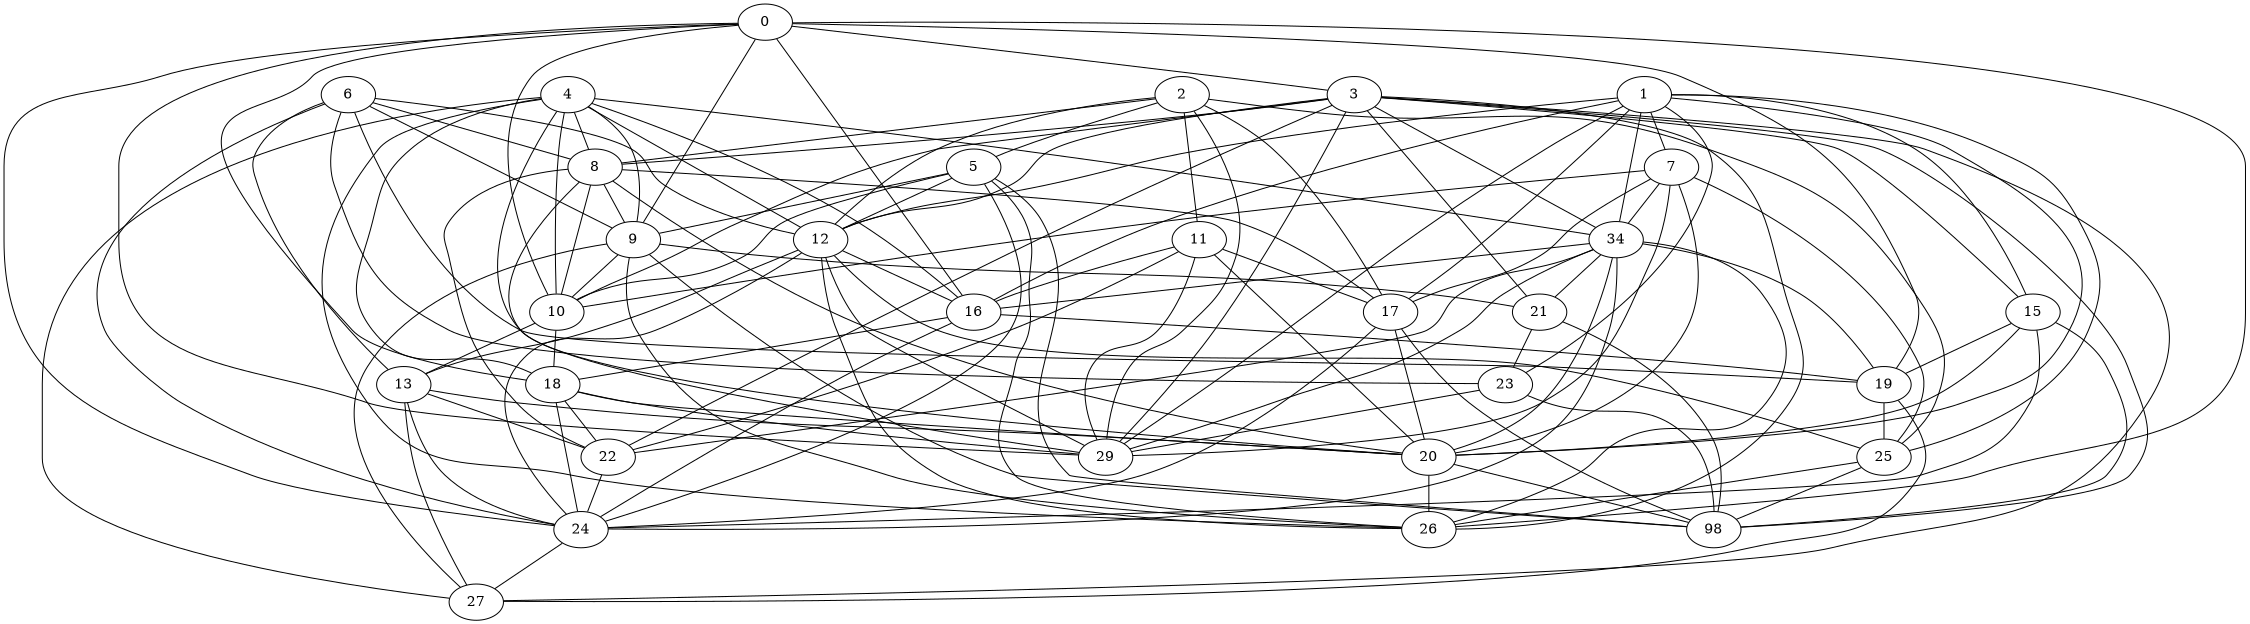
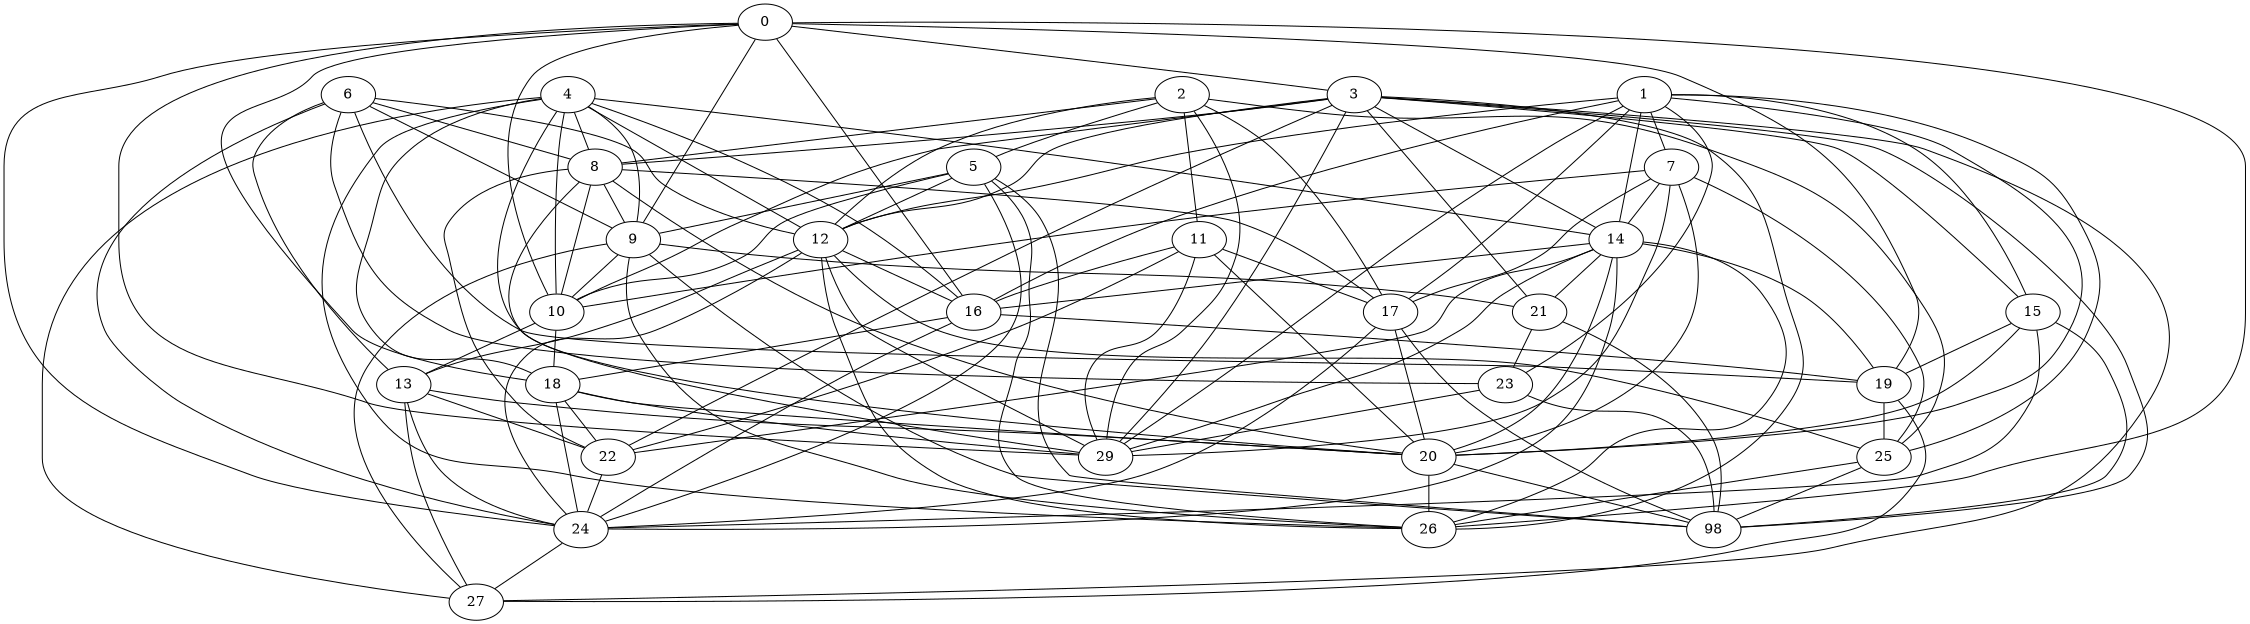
(1616, 240) -> (1616, 240)
